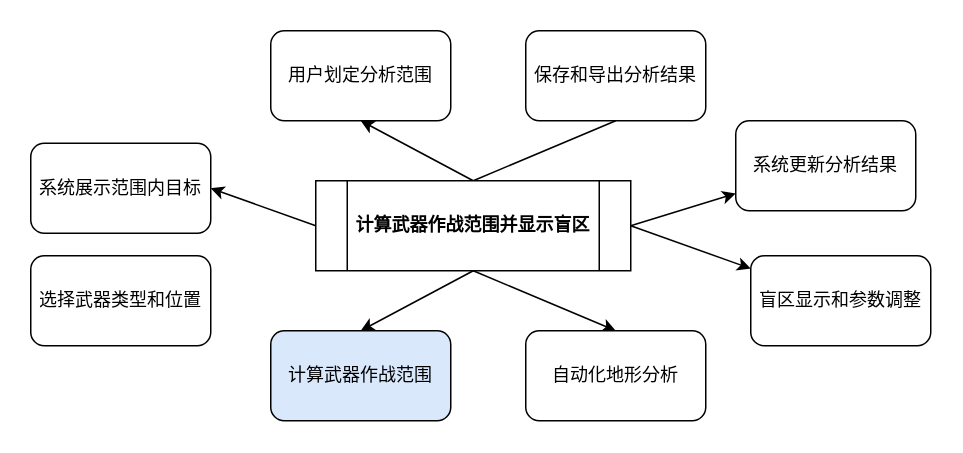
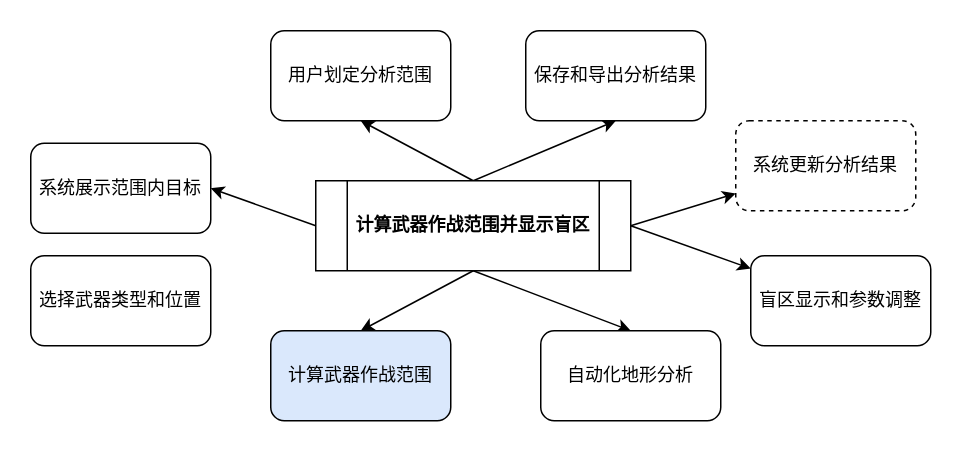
(608, 124) -> (605, 125)
(826, 166) -> (826, 166)
(616, 376) -> (631, 376)
